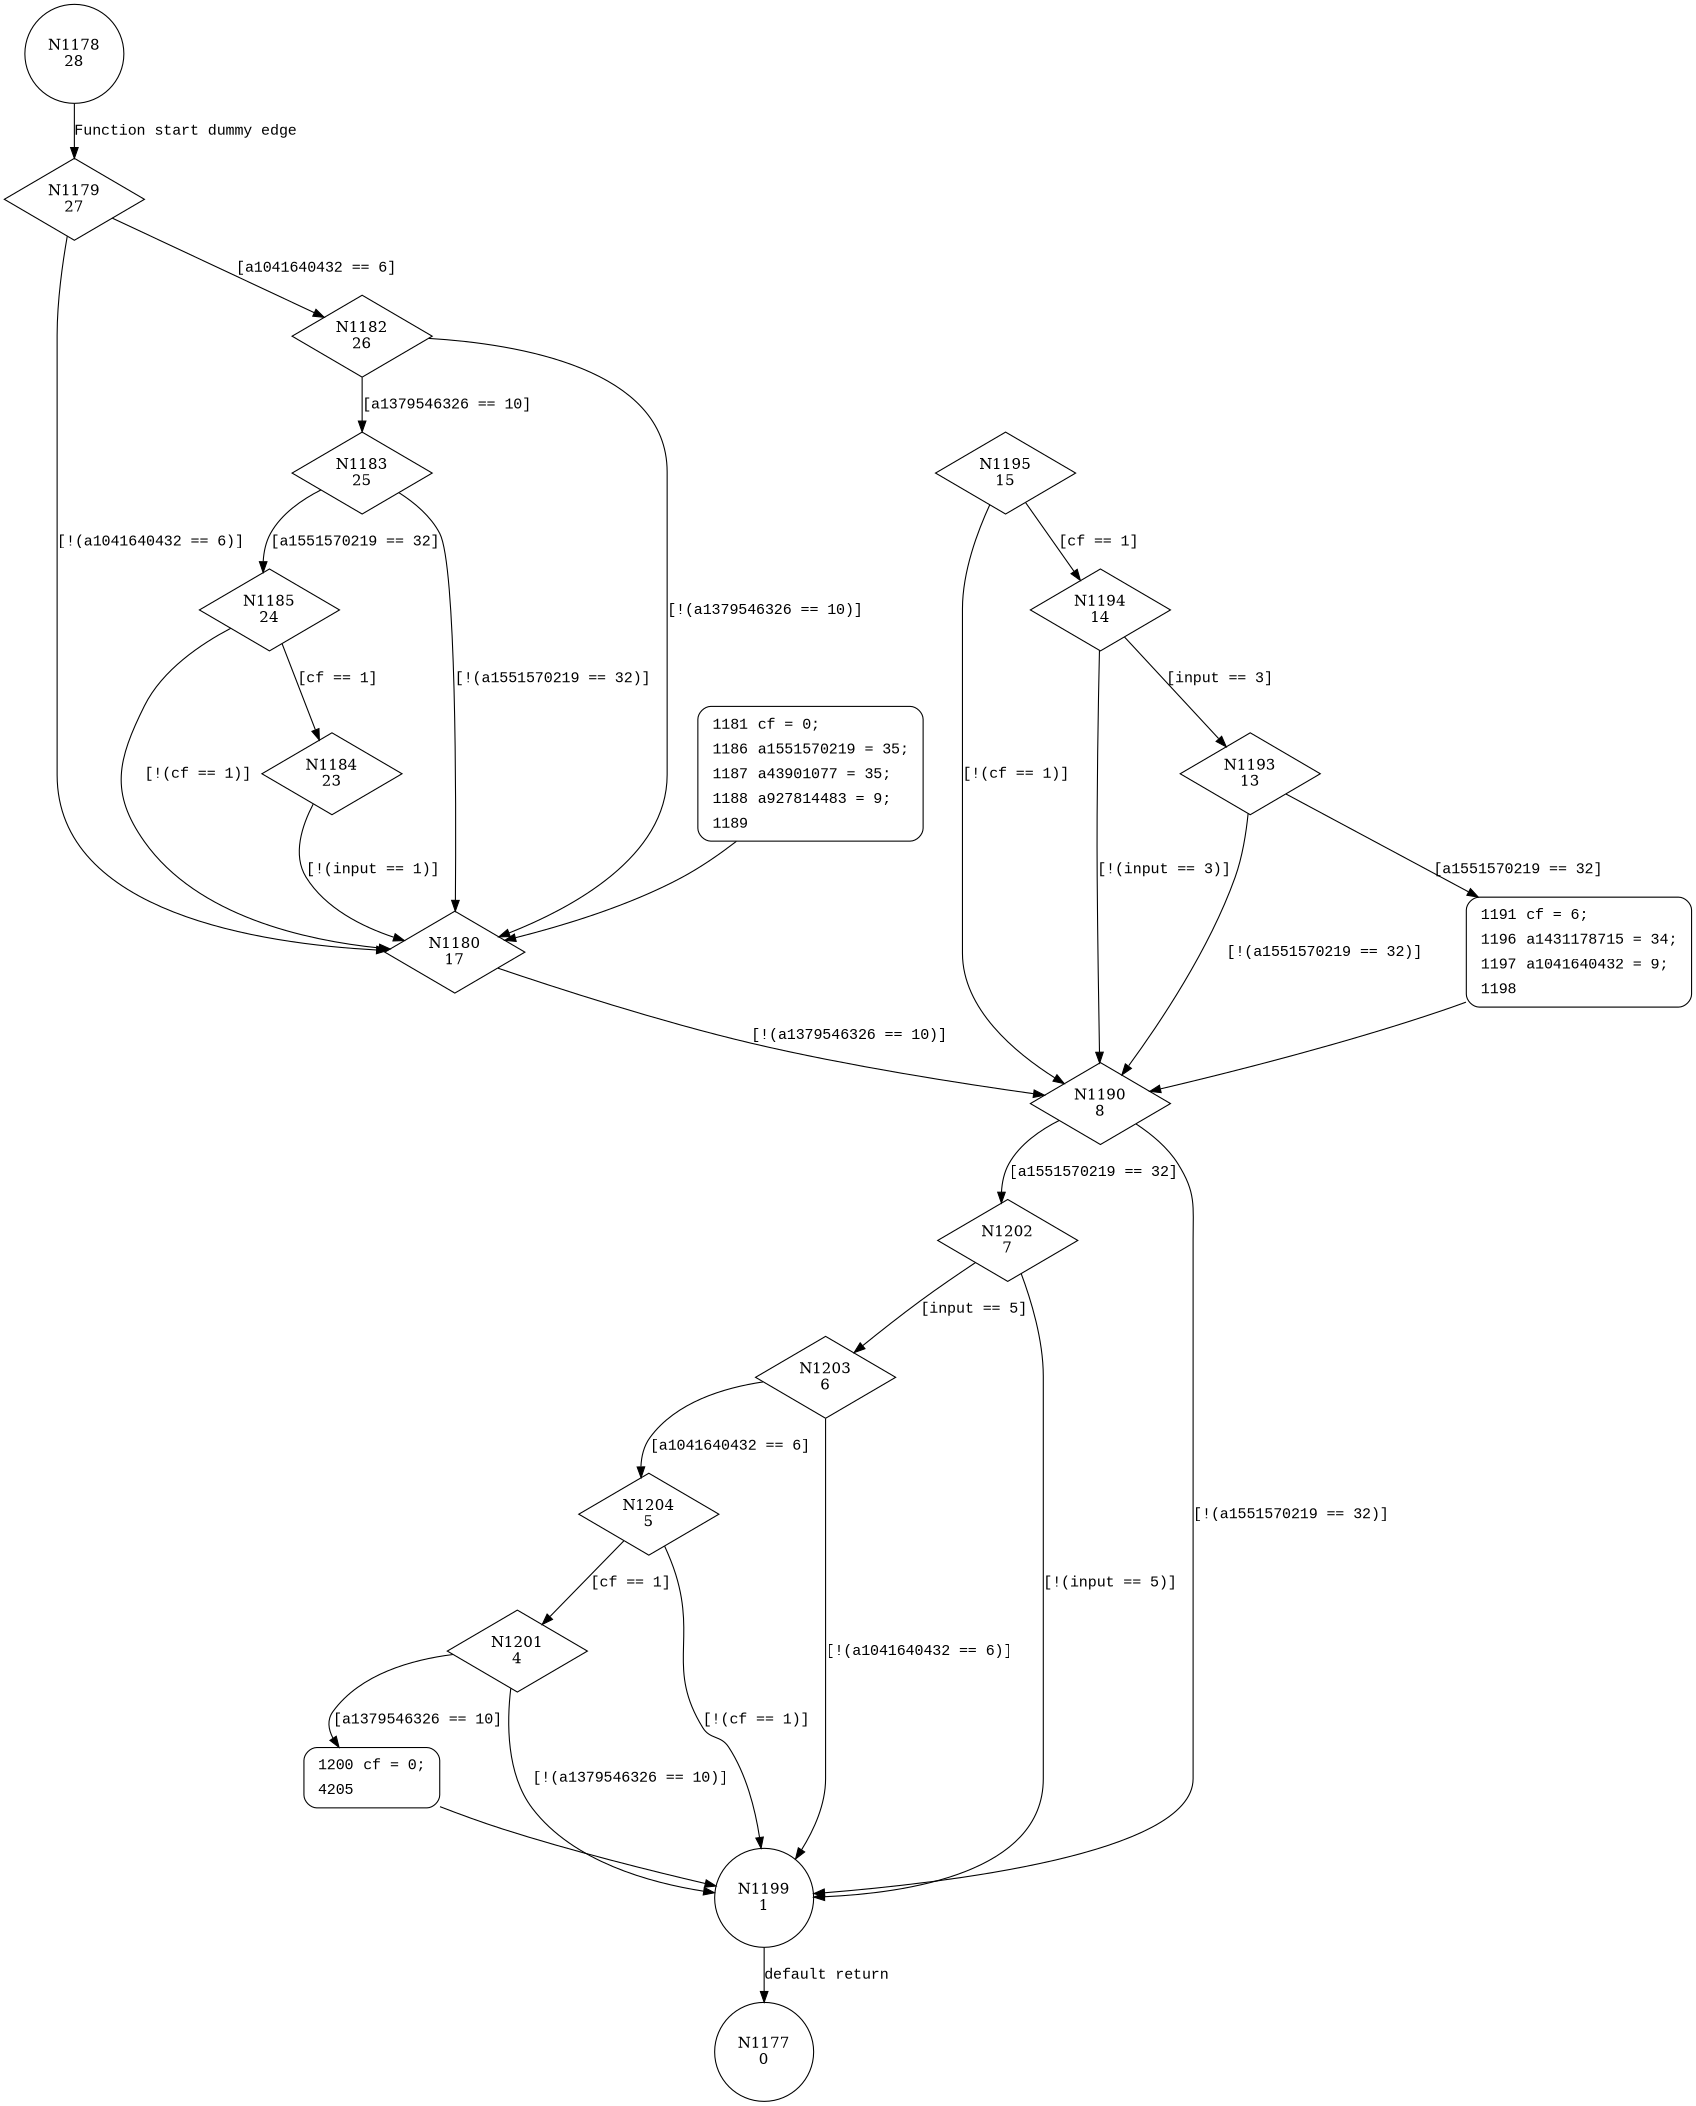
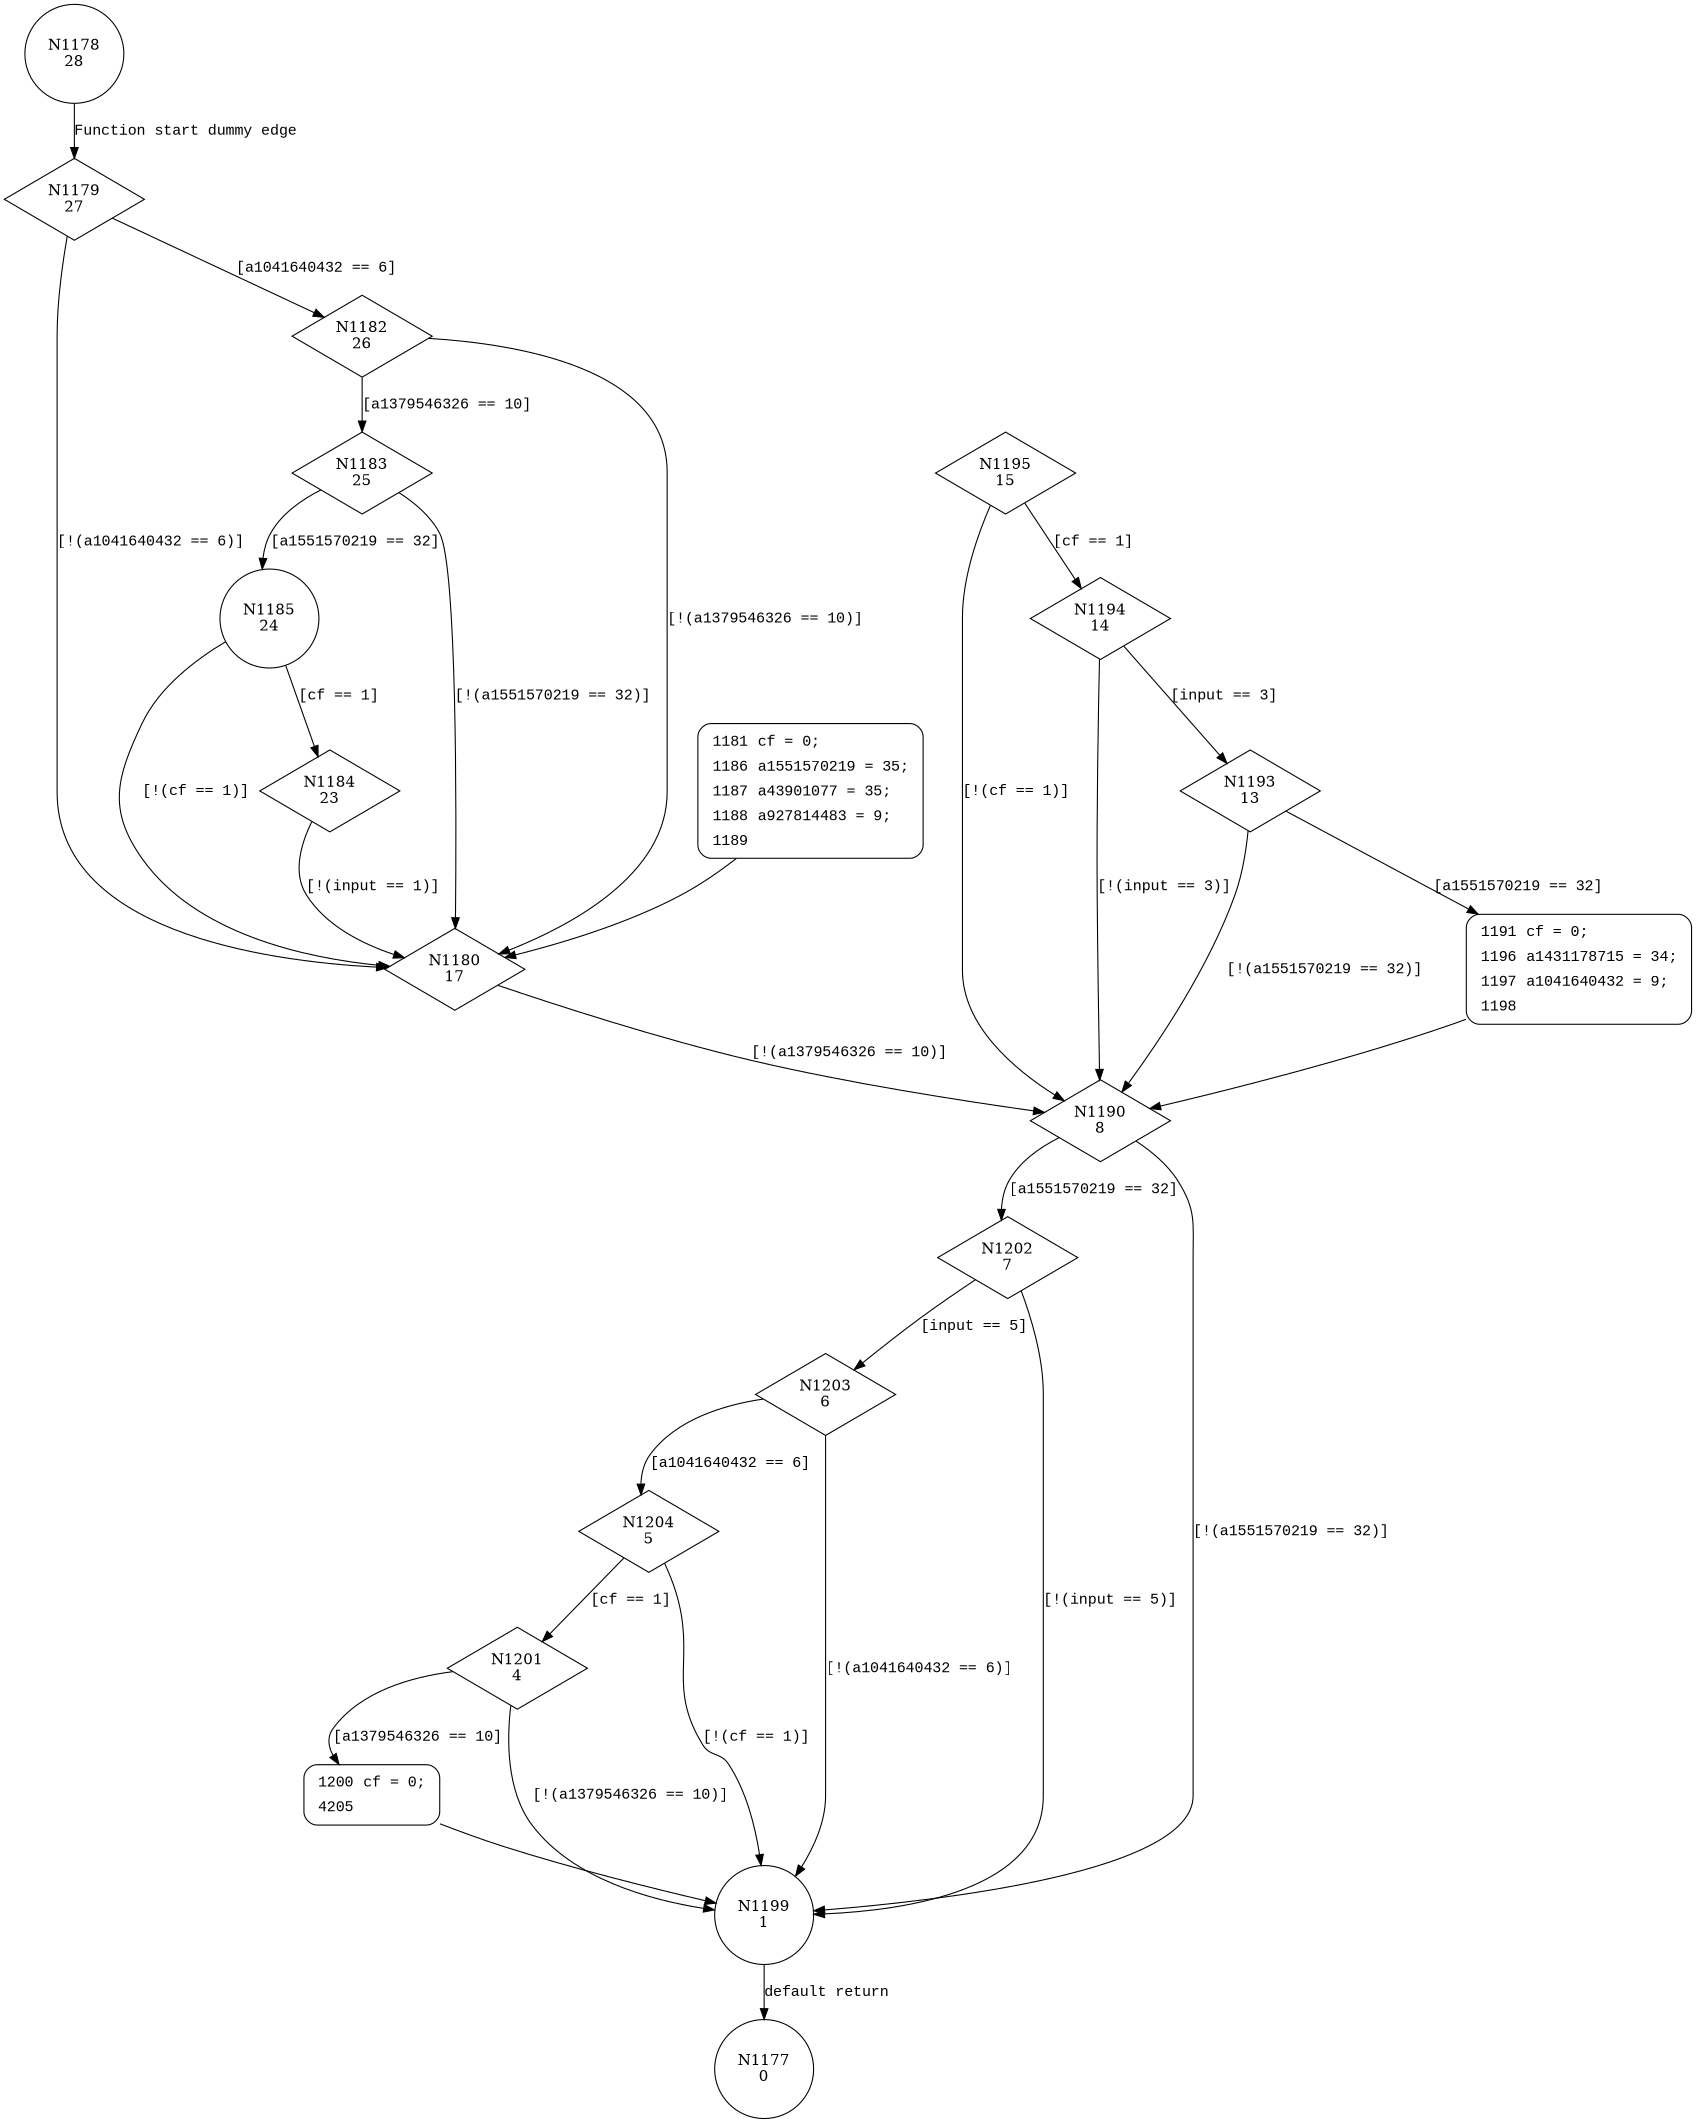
(269, 610) -> (269, 619)
(1557, 914) -> (1557, 932)
